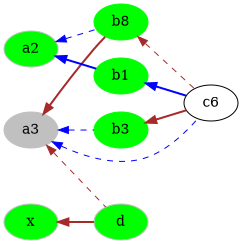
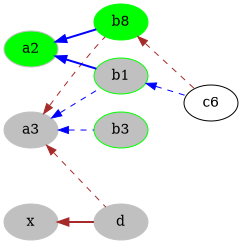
(81, 34) -> (81, 34)
(76, 70) -> (76, 70)
(121, 76) -> (121, 76)
(171, 91) -> (171, 91)
(171, 115) -> none
(121, 130) -> (121, 130)
(135, 160) -> (80, 100)
(31, 222) -> (31, 222)
(121, 222) -> (121, 222)
